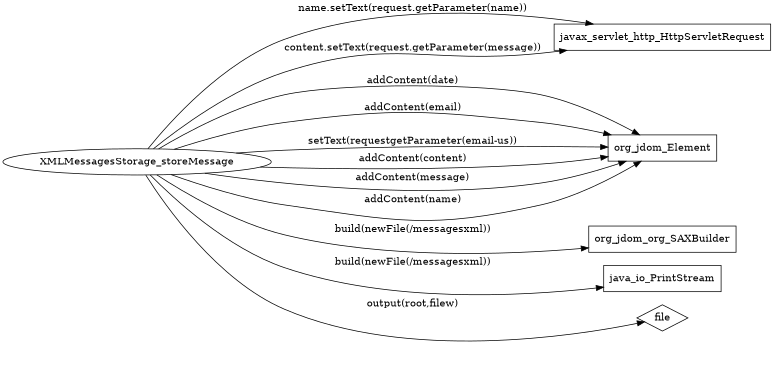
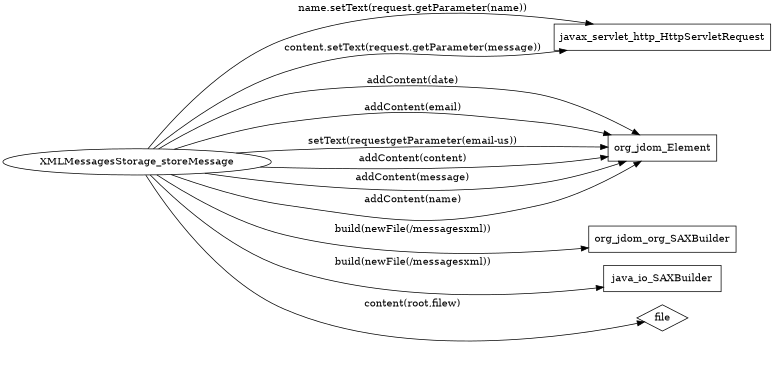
(662, 279) -> (662, 279)
(413, 304) -> (413, 304)
